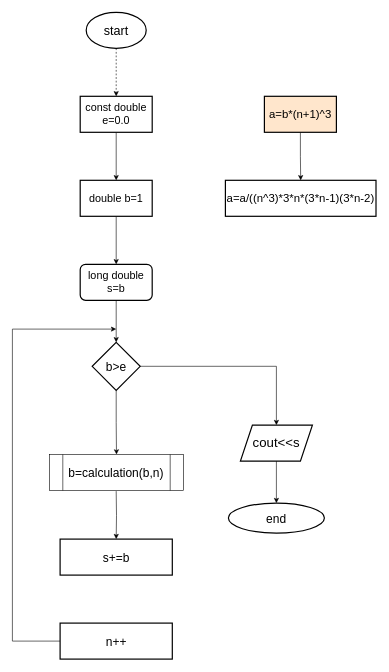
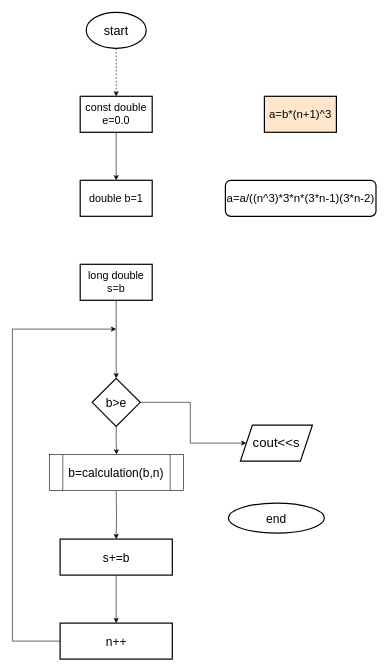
(300, 154) -> none
(301, 198) -> (301, 198)
(116, 258) -> none
(116, 282) -> (116, 282)
(116, 366) -> (116, 402)
(276, 480) -> none
none -> (116, 617)
